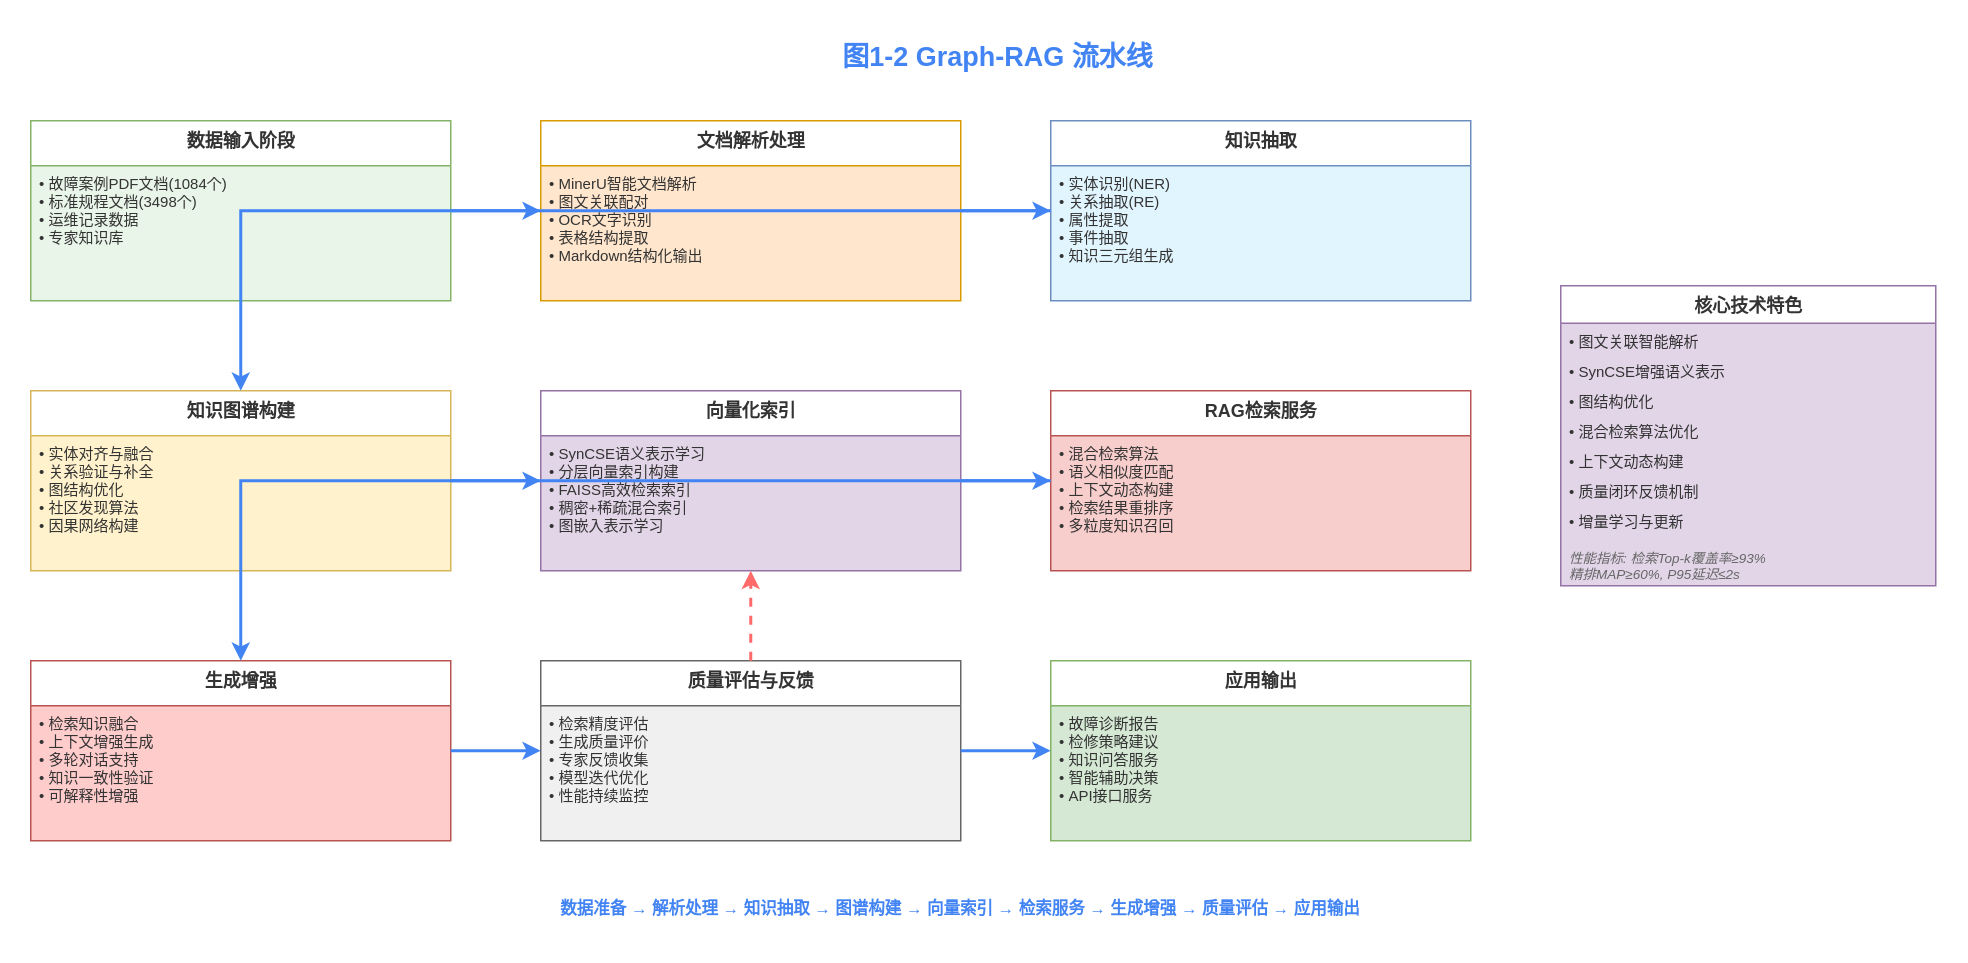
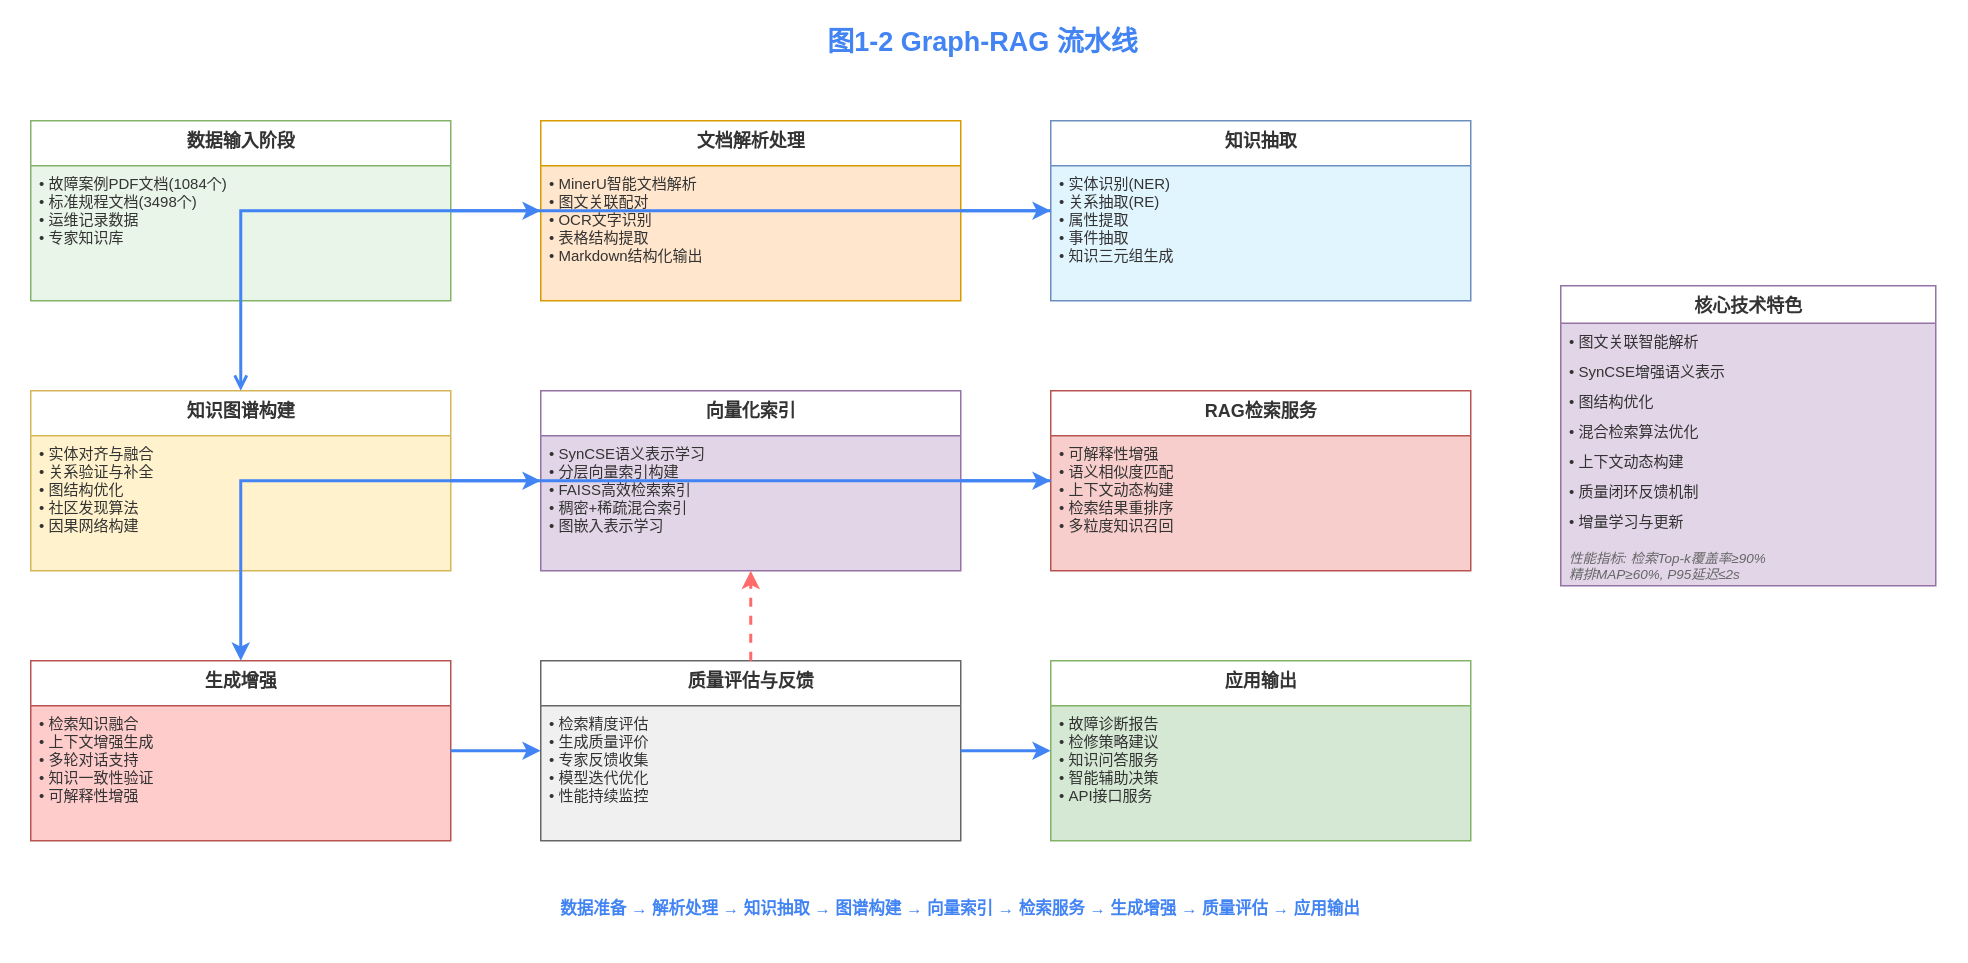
(998, 57) -> (983, 42)
(241, 375) -> (241, 377)
(1119, 491) -> (1119, 491)
(1669, 567) -> (1669, 567)
